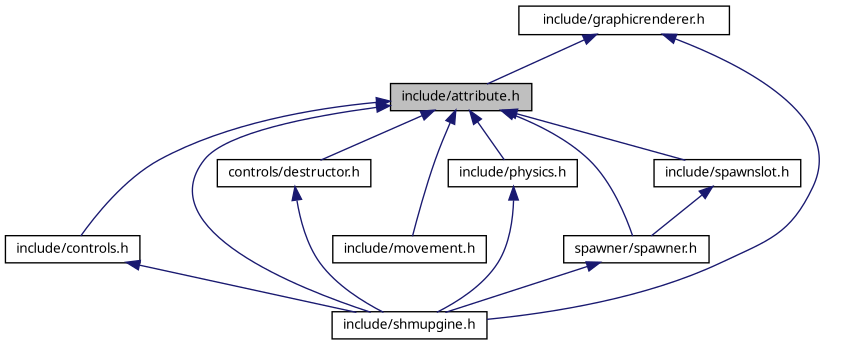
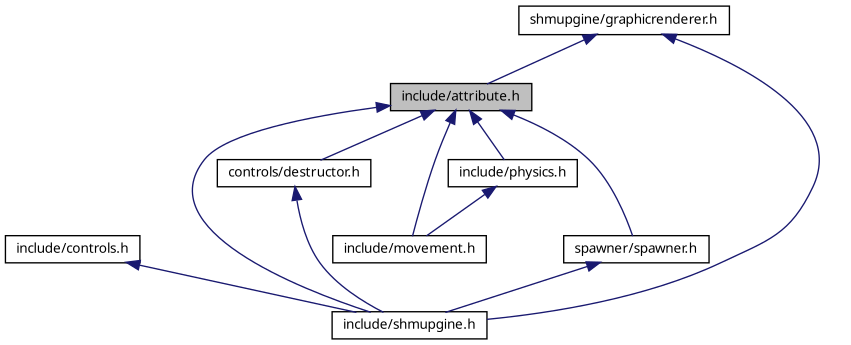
(624, 20) -> (624, 20)
(212, 136) -> none
(727, 173) -> none
(494, 269) -> (456, 215)
